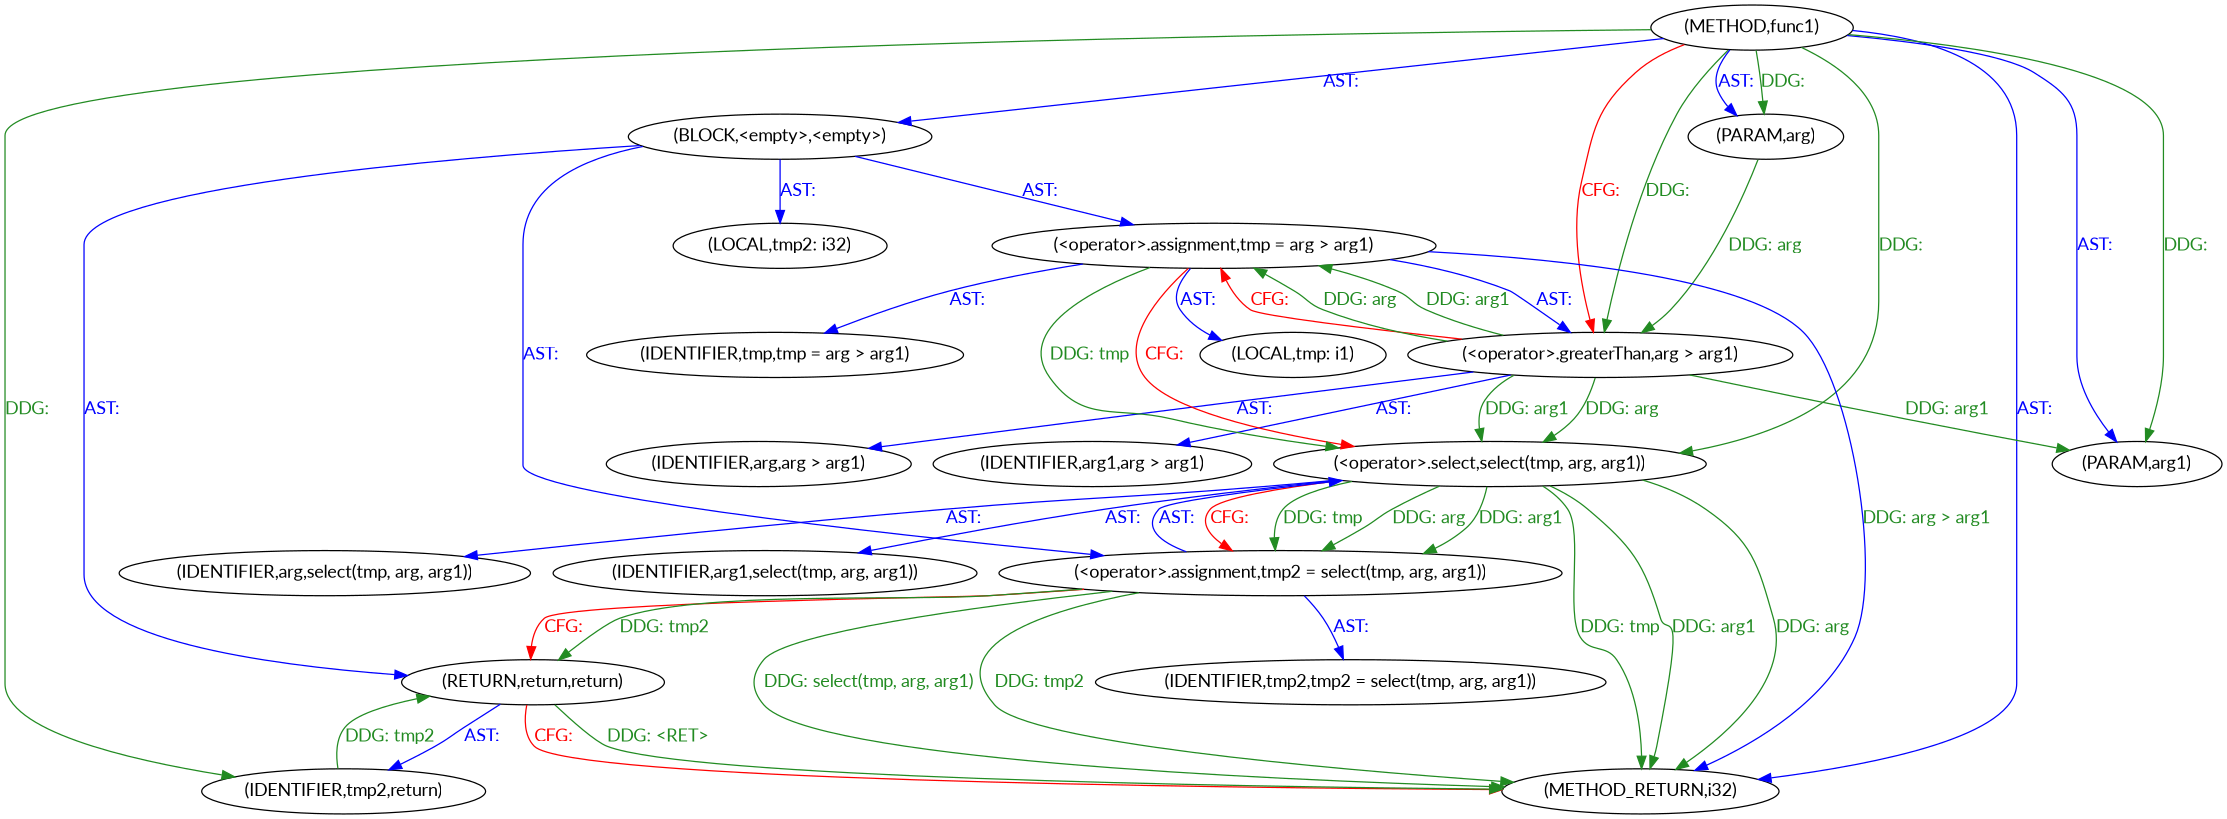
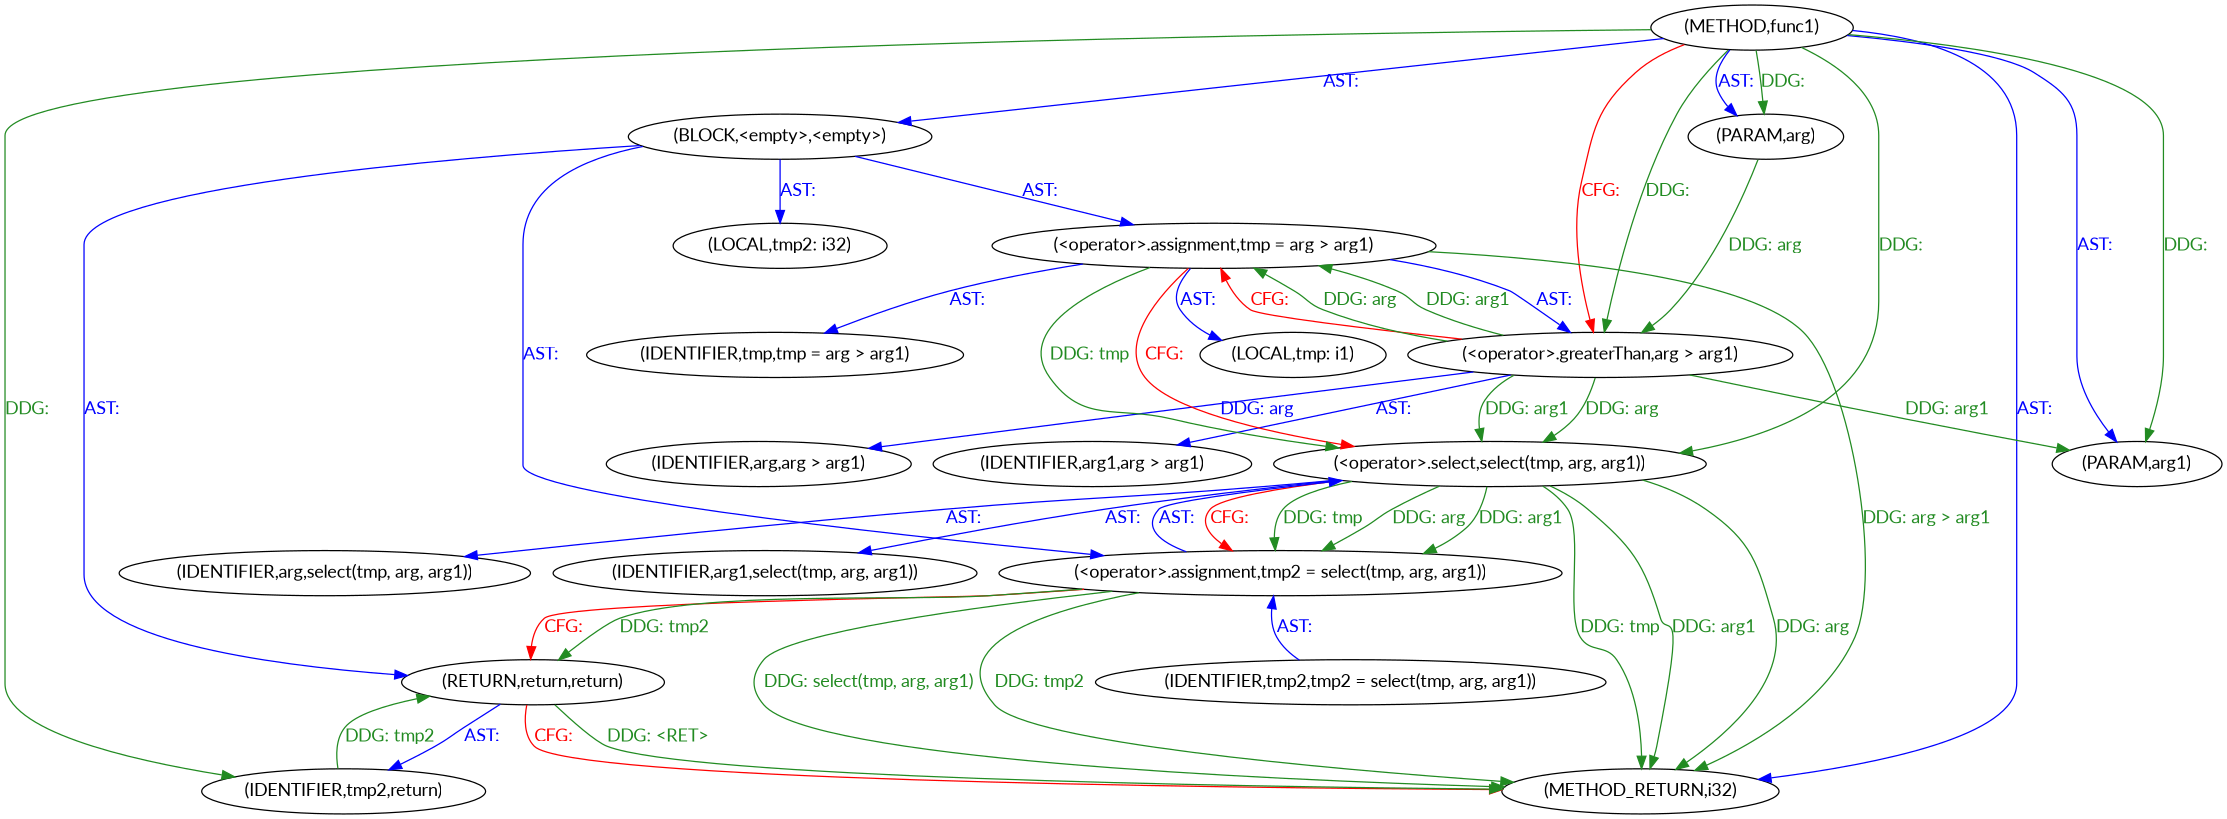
(1825, 368) -> (1825, 368)
(1257, 409) -> (1257, 409)
(1324, 620) -> (1278, 639)
